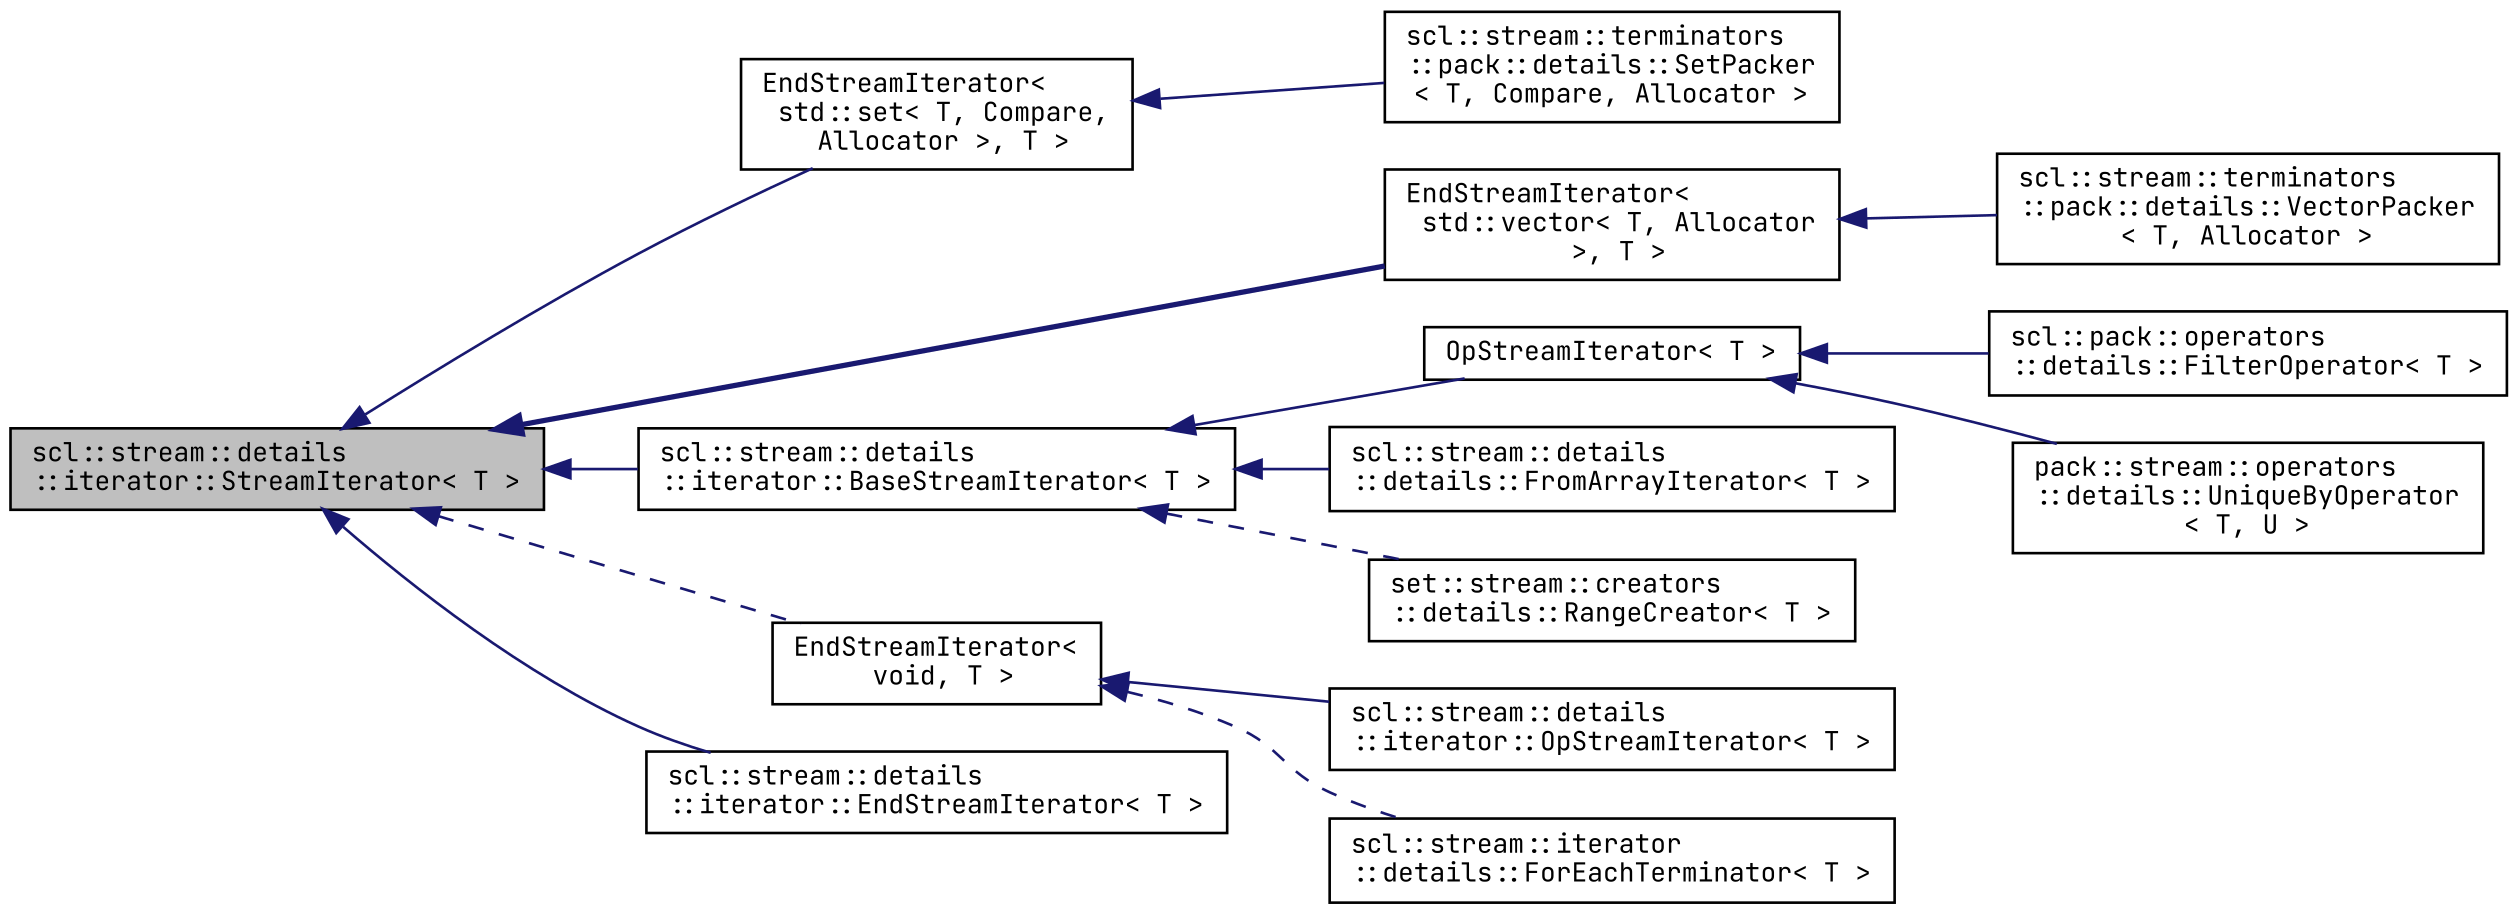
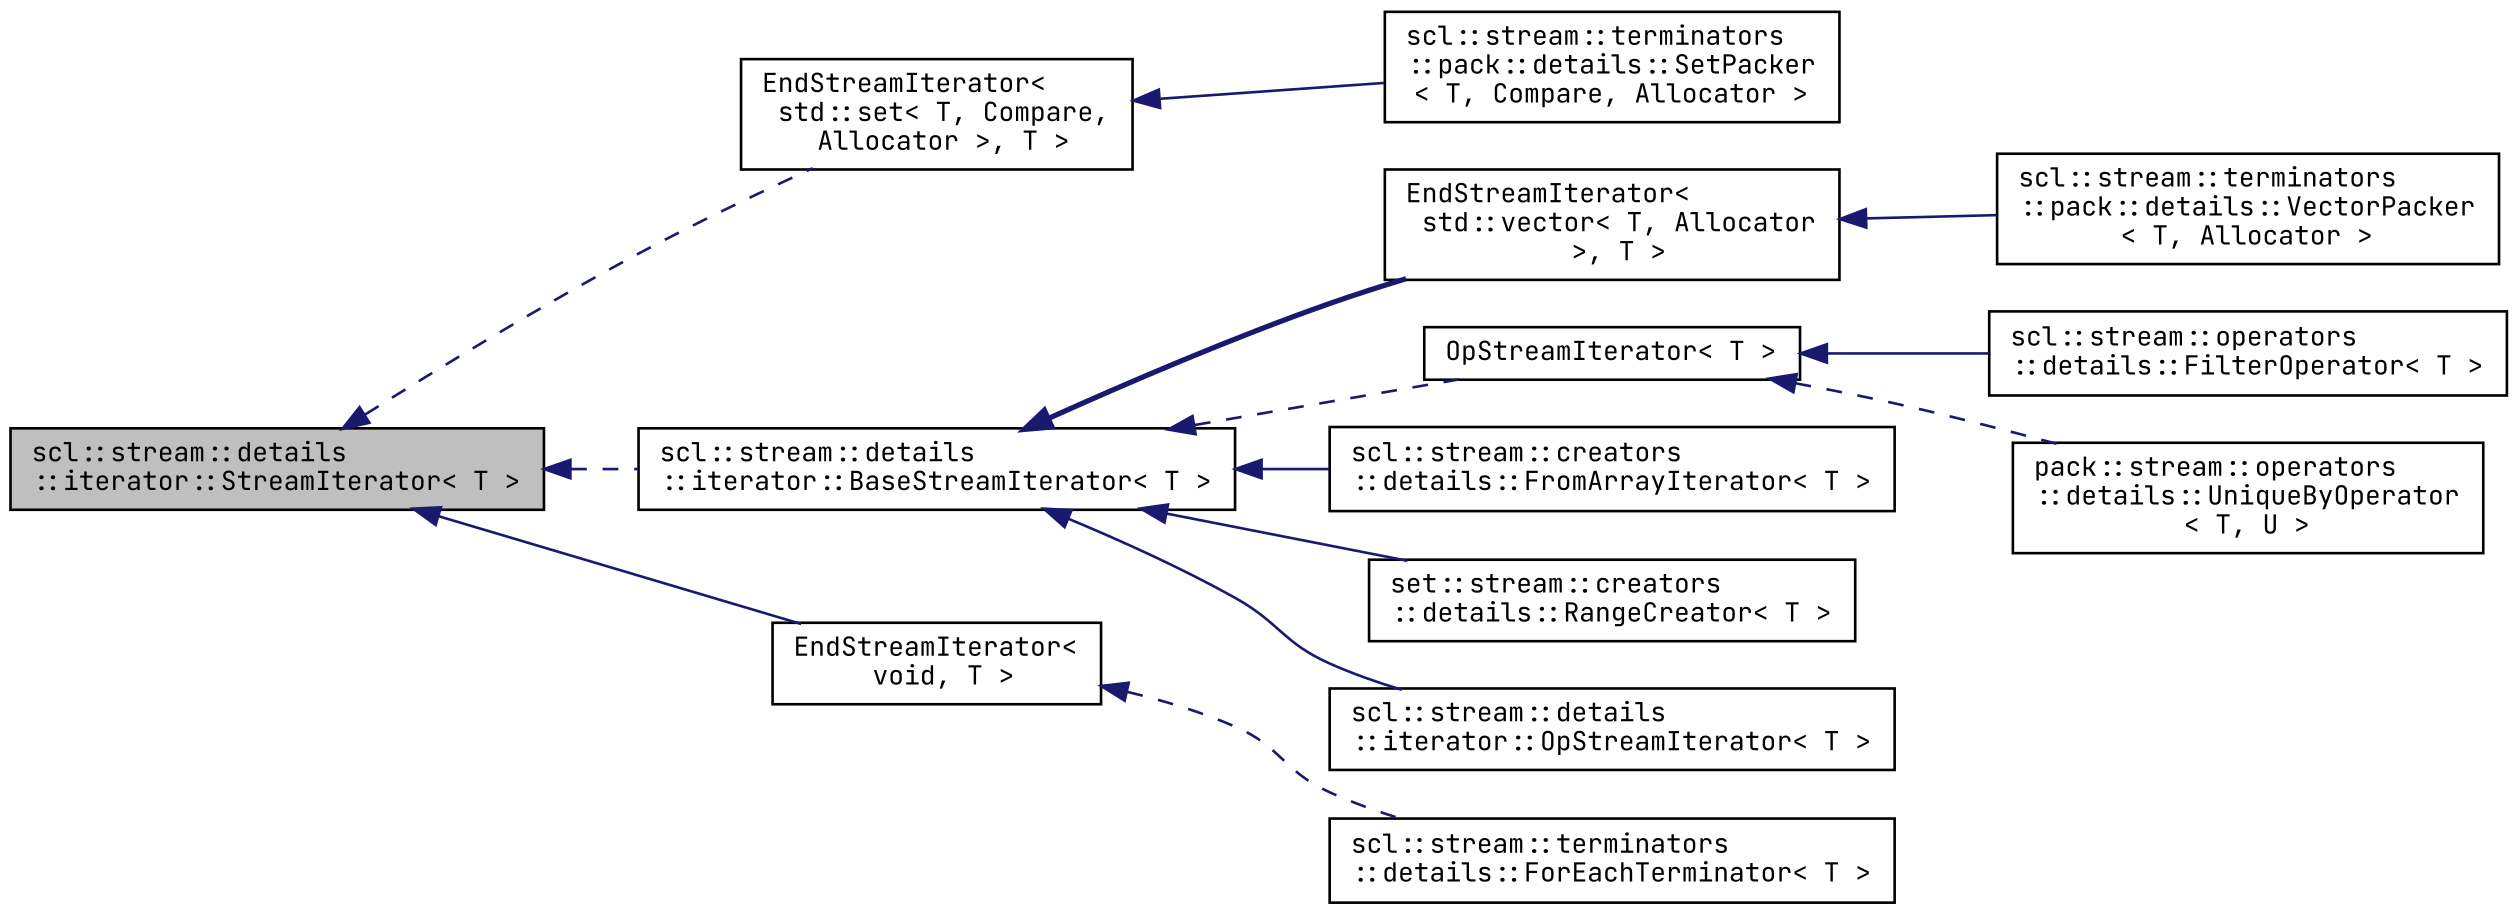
(585, 283) -> (585, 283)
(953, 345) -> (1225, 343)
(2248, 353) -> (2248, 353)
(1330, 402) -> (1330, 402)
(1927, 411) -> (1927, 411)
(604, 469) -> (604, 469)
(1612, 469) -> (1612, 469)
(1287, 537) -> (1287, 537)
(620, 570) -> (620, 570)
(1229, 692) -> (1238, 600)
(937, 792) -> none
(1612, 861) -> (1612, 861)
